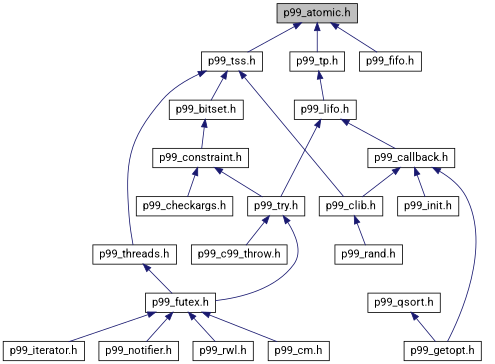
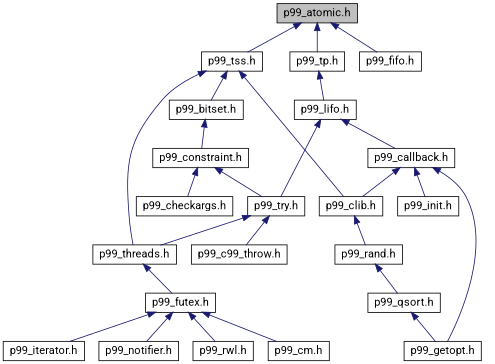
(278, 280) -> (202, 232)
none -> (389, 282)
